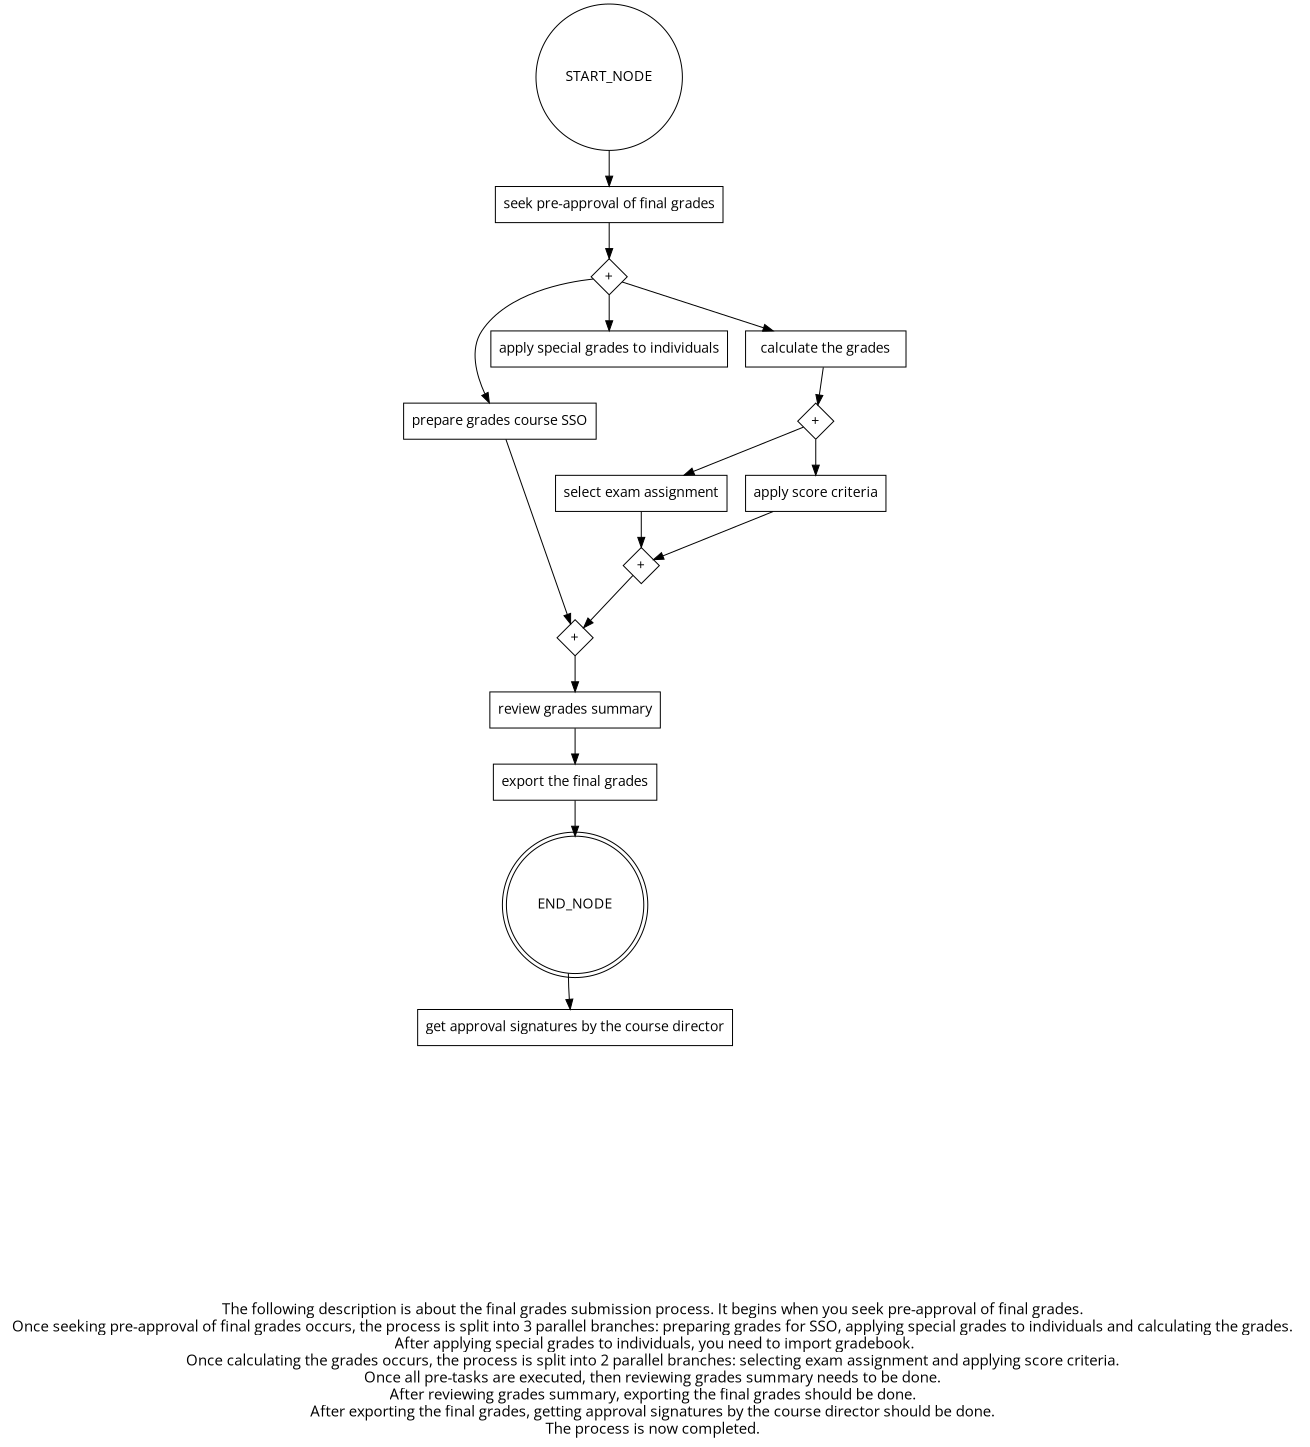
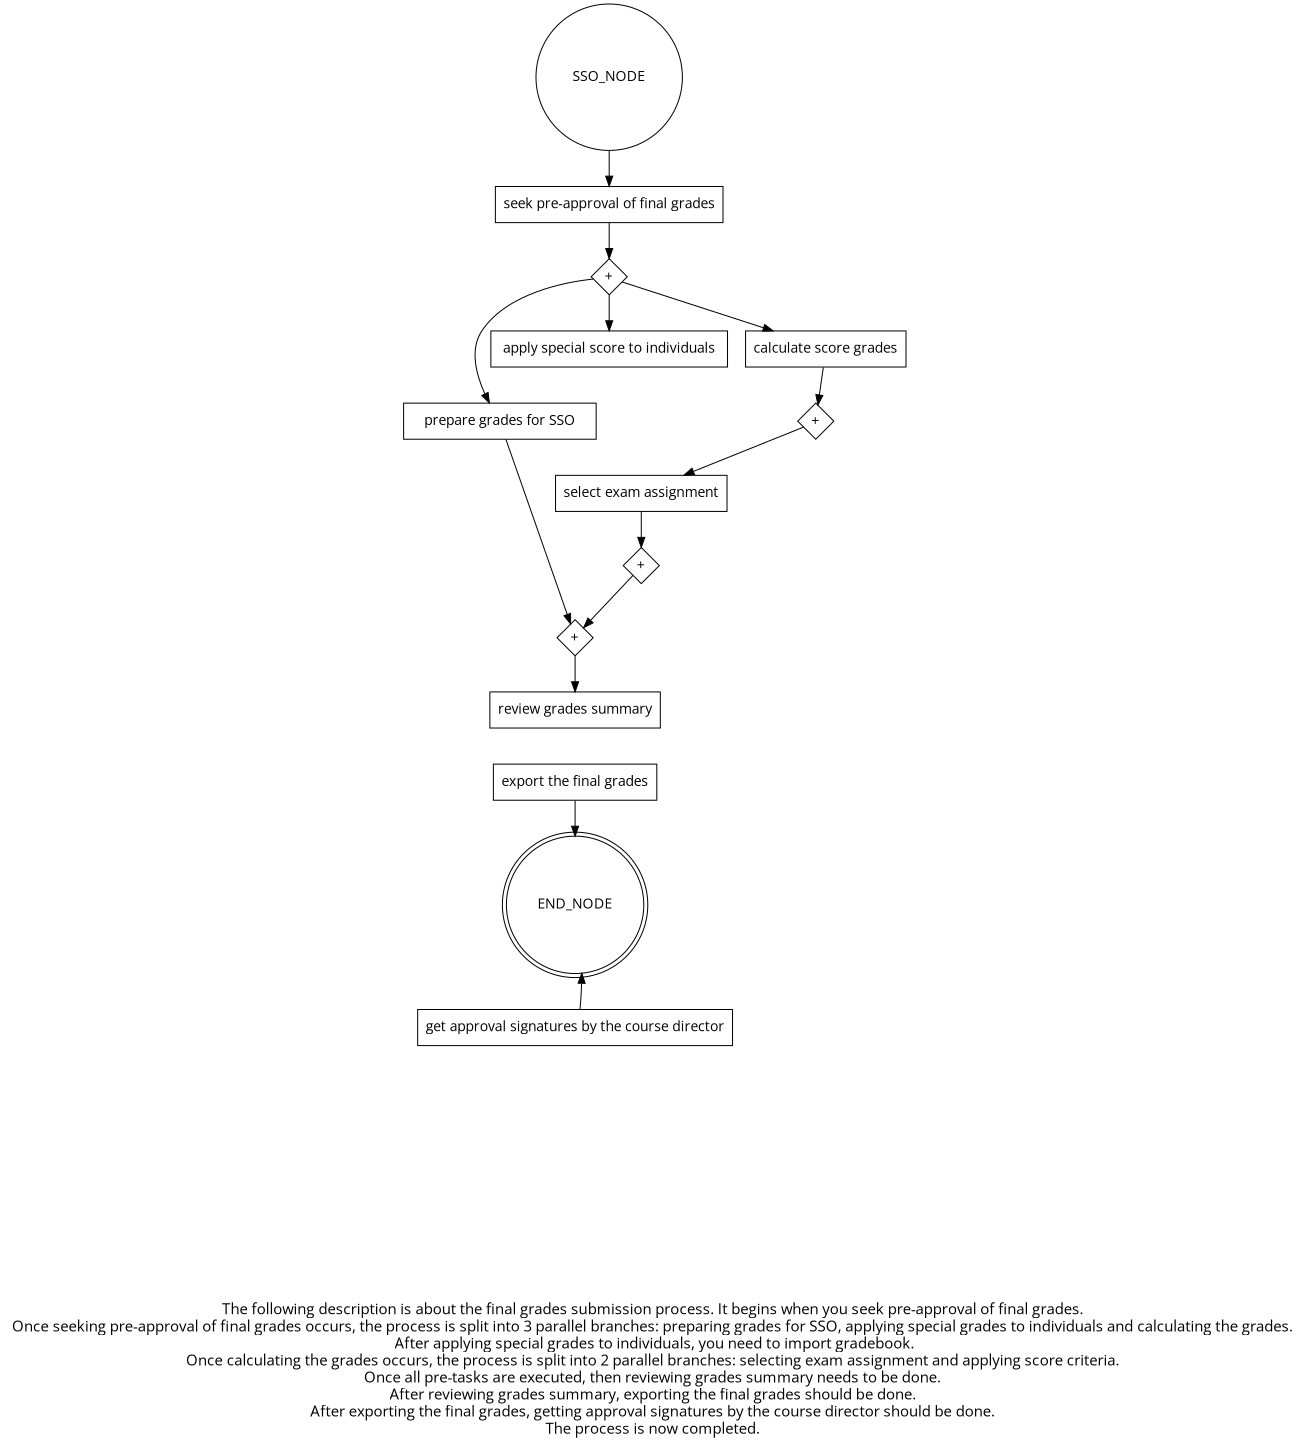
(609, 77) -> (609, 77)
(609, 349) -> (609, 349)
(826, 349) -> (826, 349)
(500, 421) -> (500, 421)
(816, 493) -> none
(575, 741) -> none
(569, 986) -> (581, 996)
